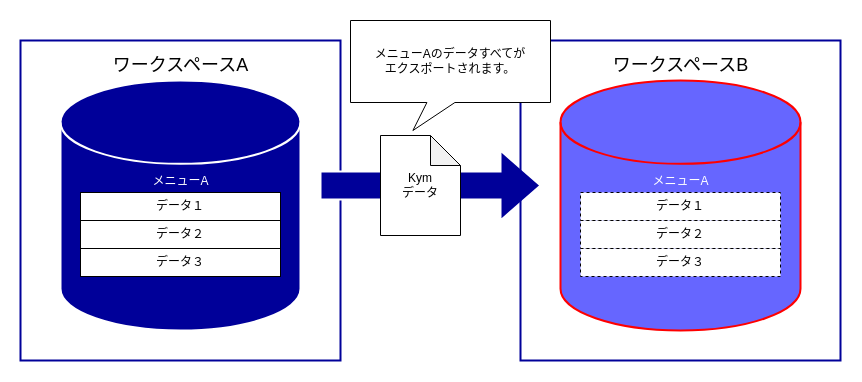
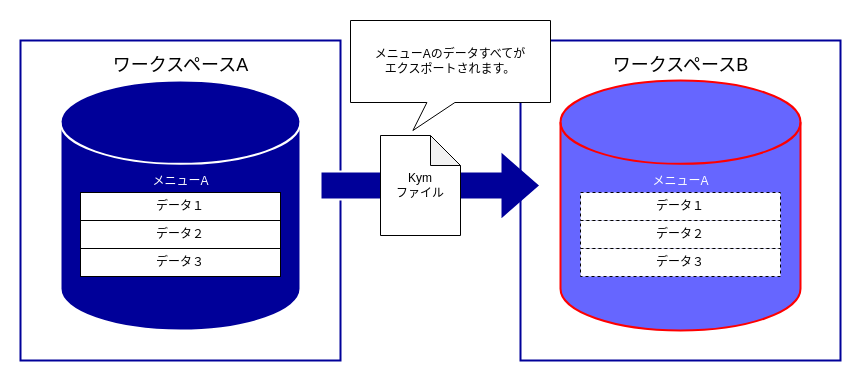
(421, 186) -> (421, 186)
